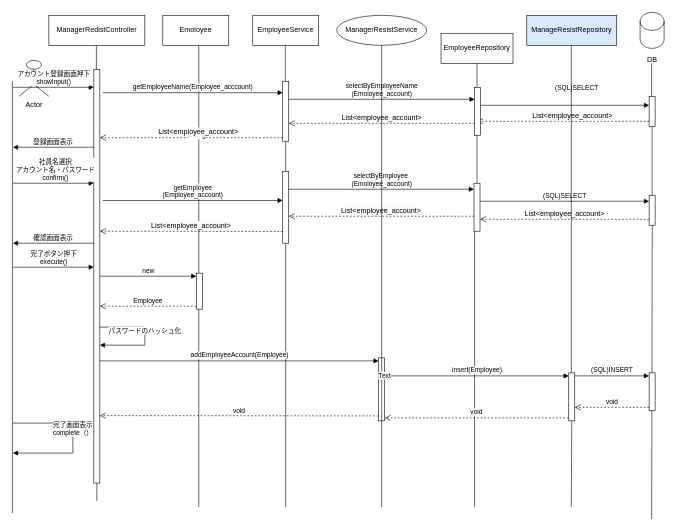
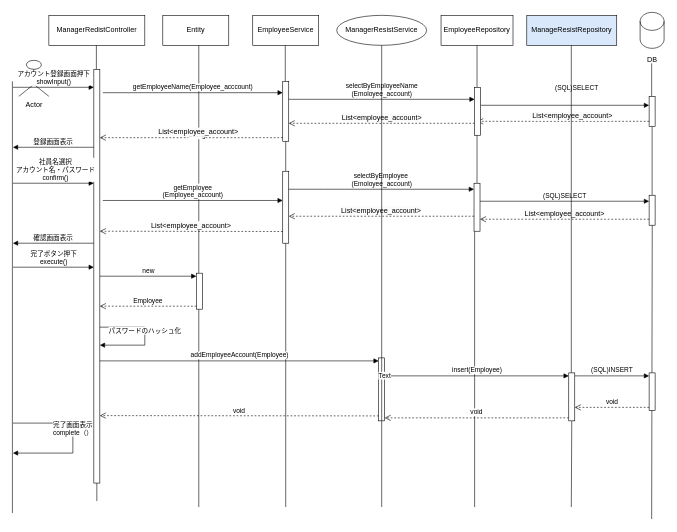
(196, 30) -> (196, 30)
(477, 48) -> (477, 30)
